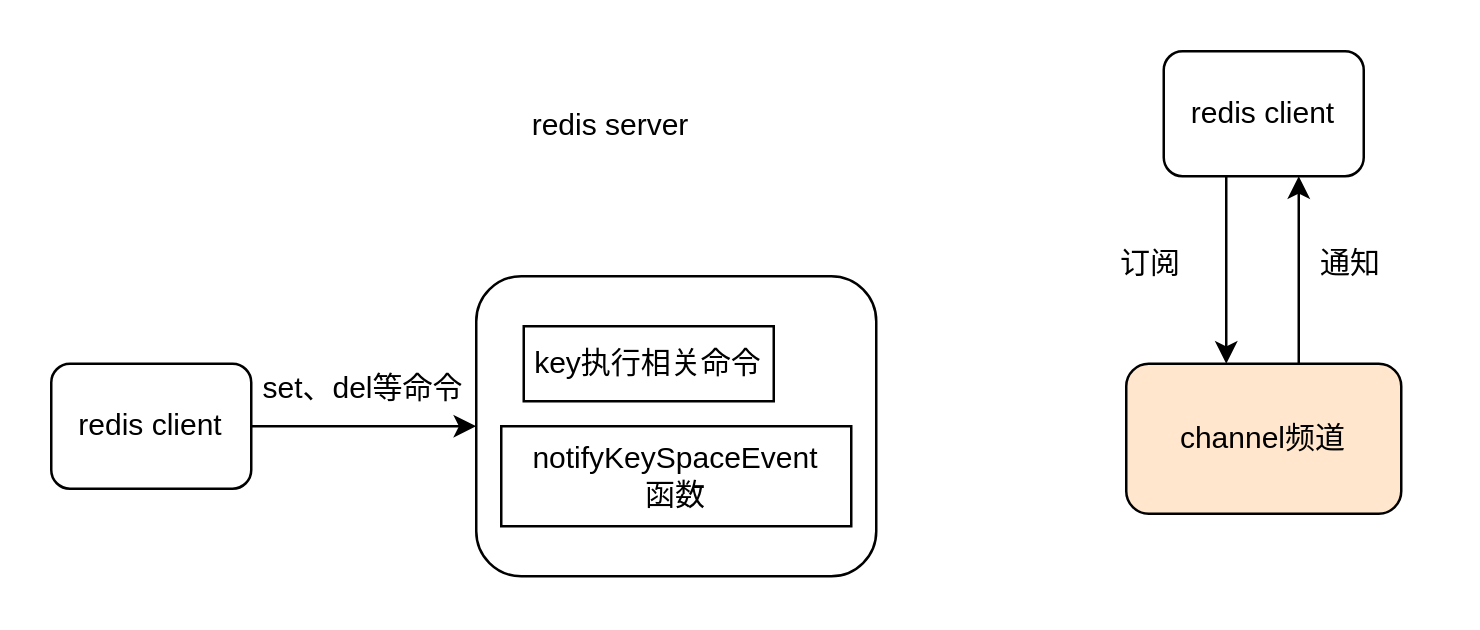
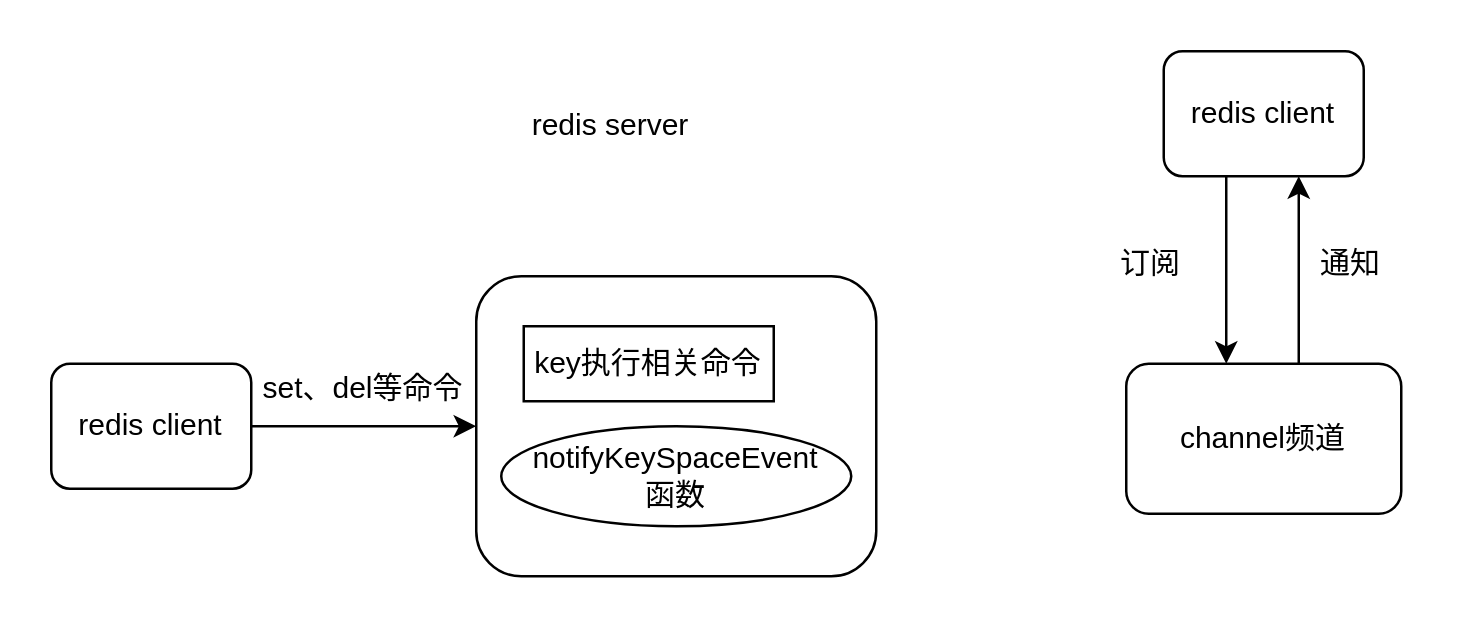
(1264, 439) -> (1264, 439)
(676, 476) -> (676, 476)
